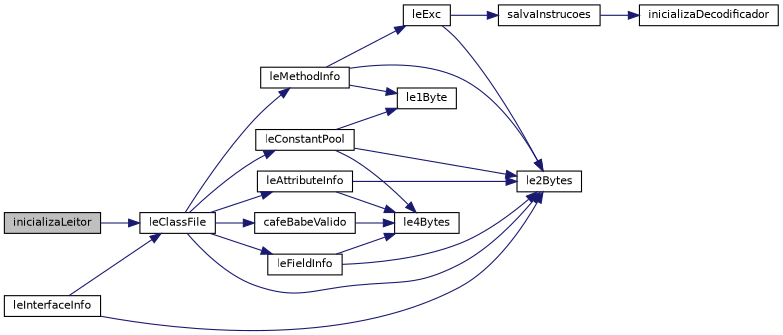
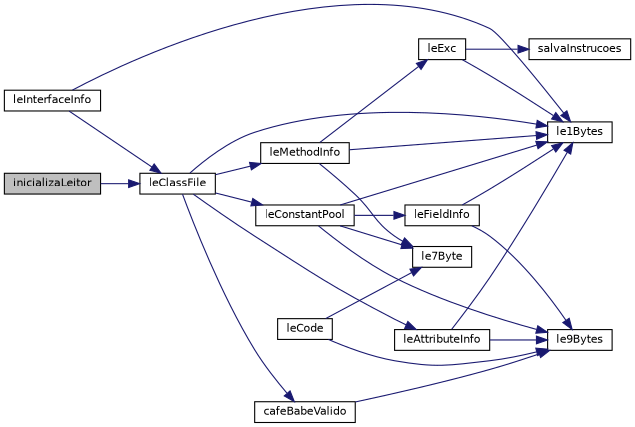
(709, 15) -> none
(427, 98) -> (442, 257)
(549, 181) -> (580, 132)
(427, 223) -> (580, 340)
(236, 242) -> (382, 215)
none -> (305, 329)
